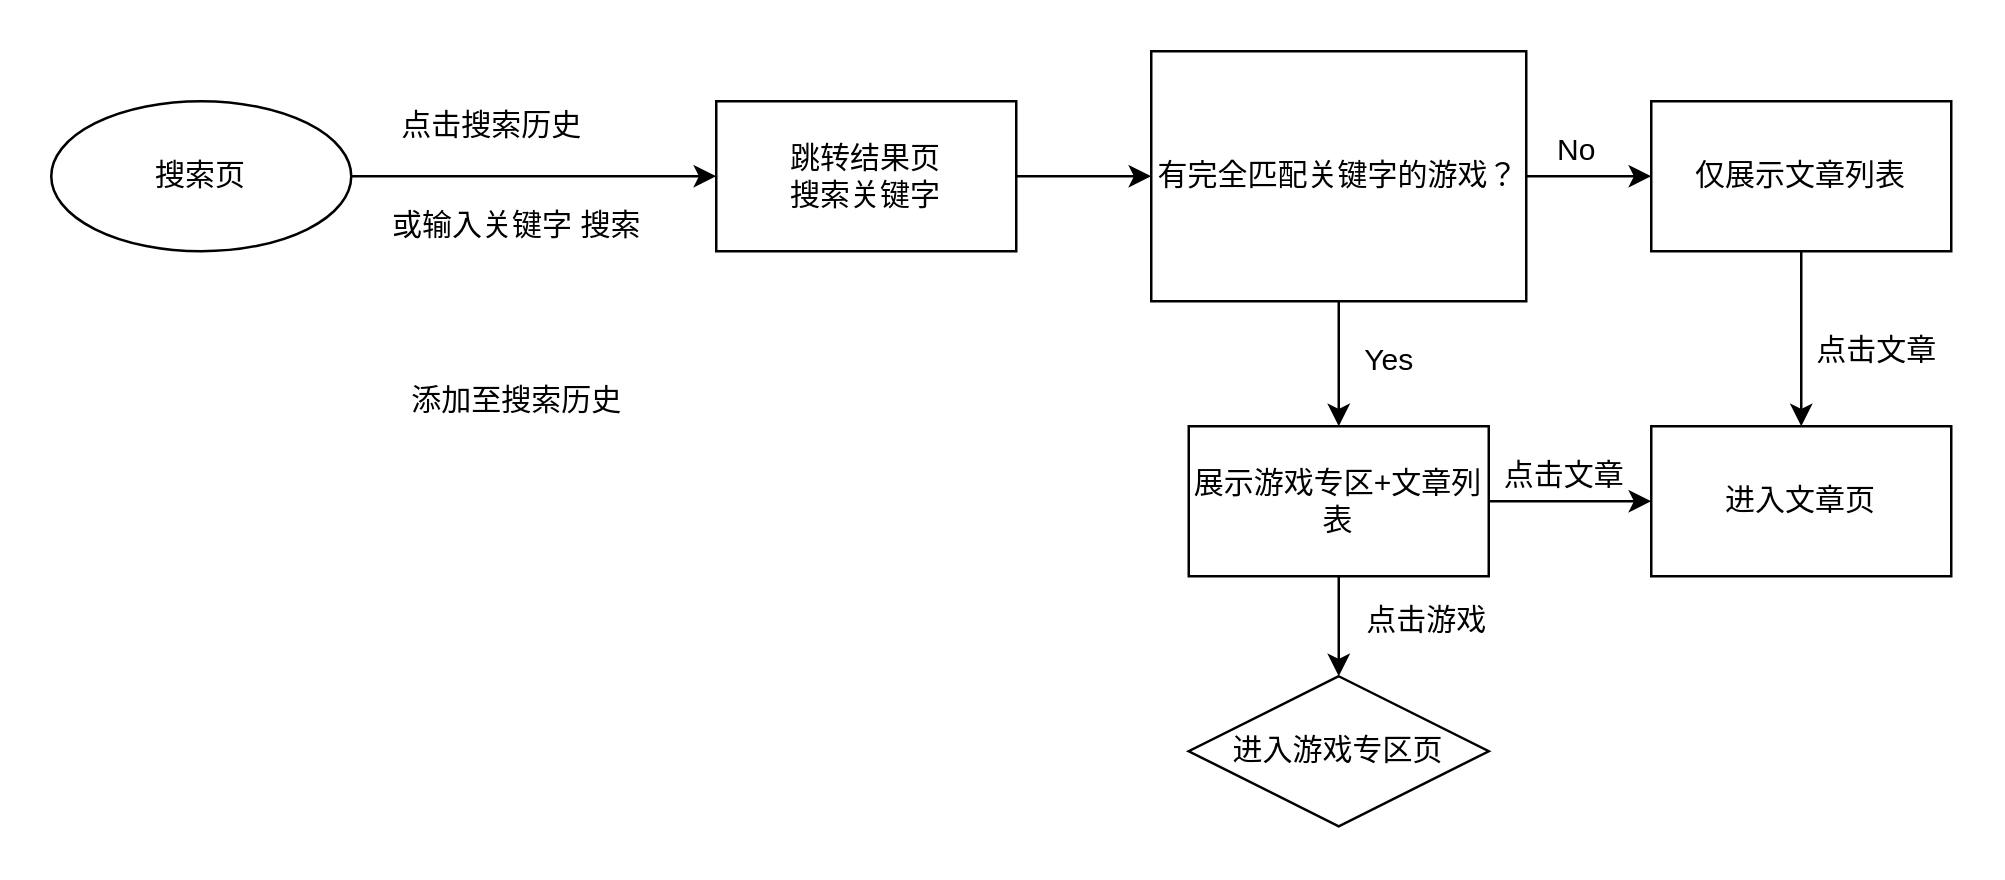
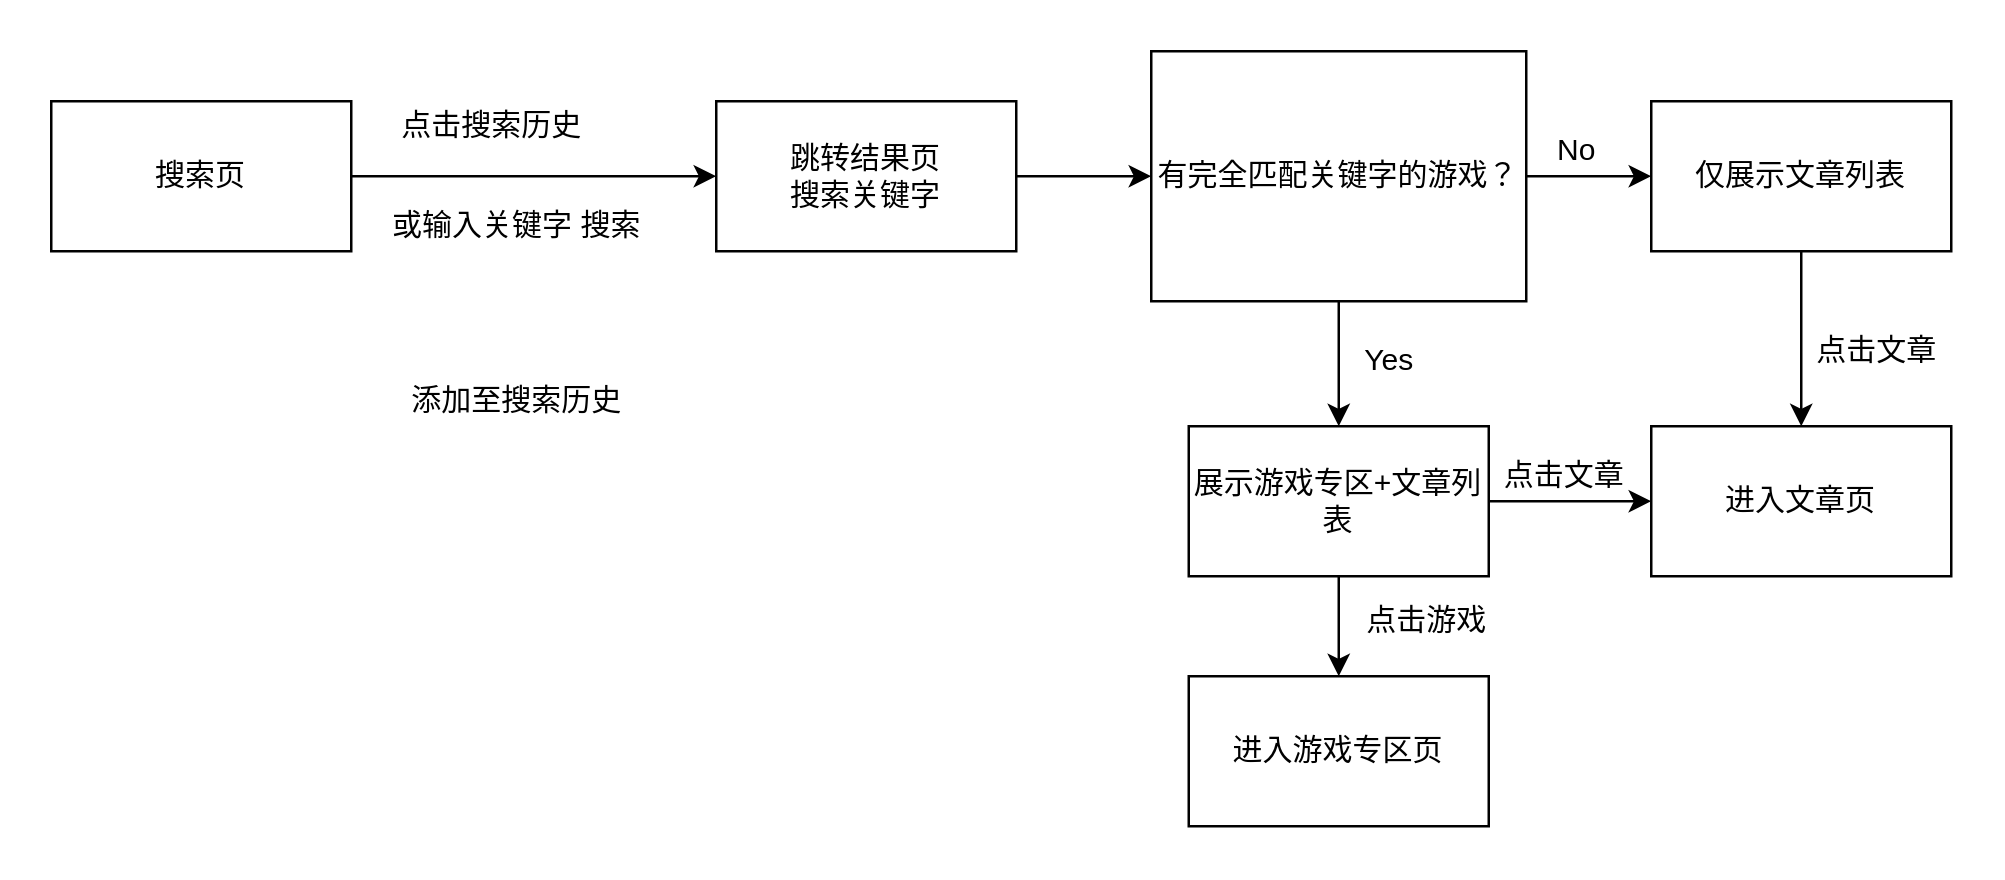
(201, 176) -> (201, 176)
(1339, 751) -> (1339, 751)
